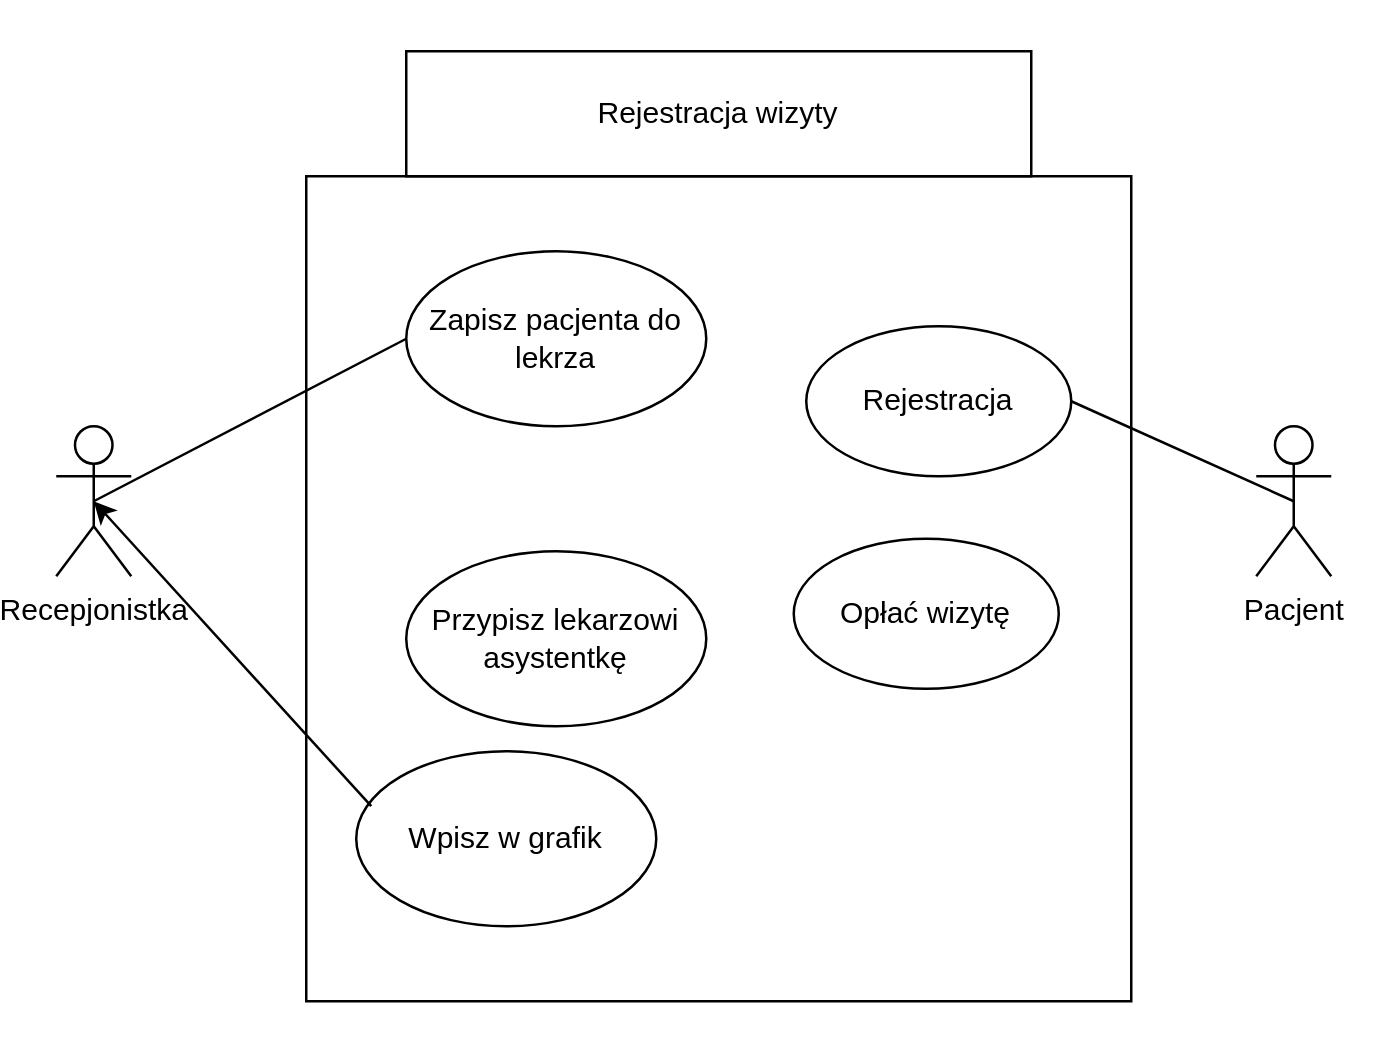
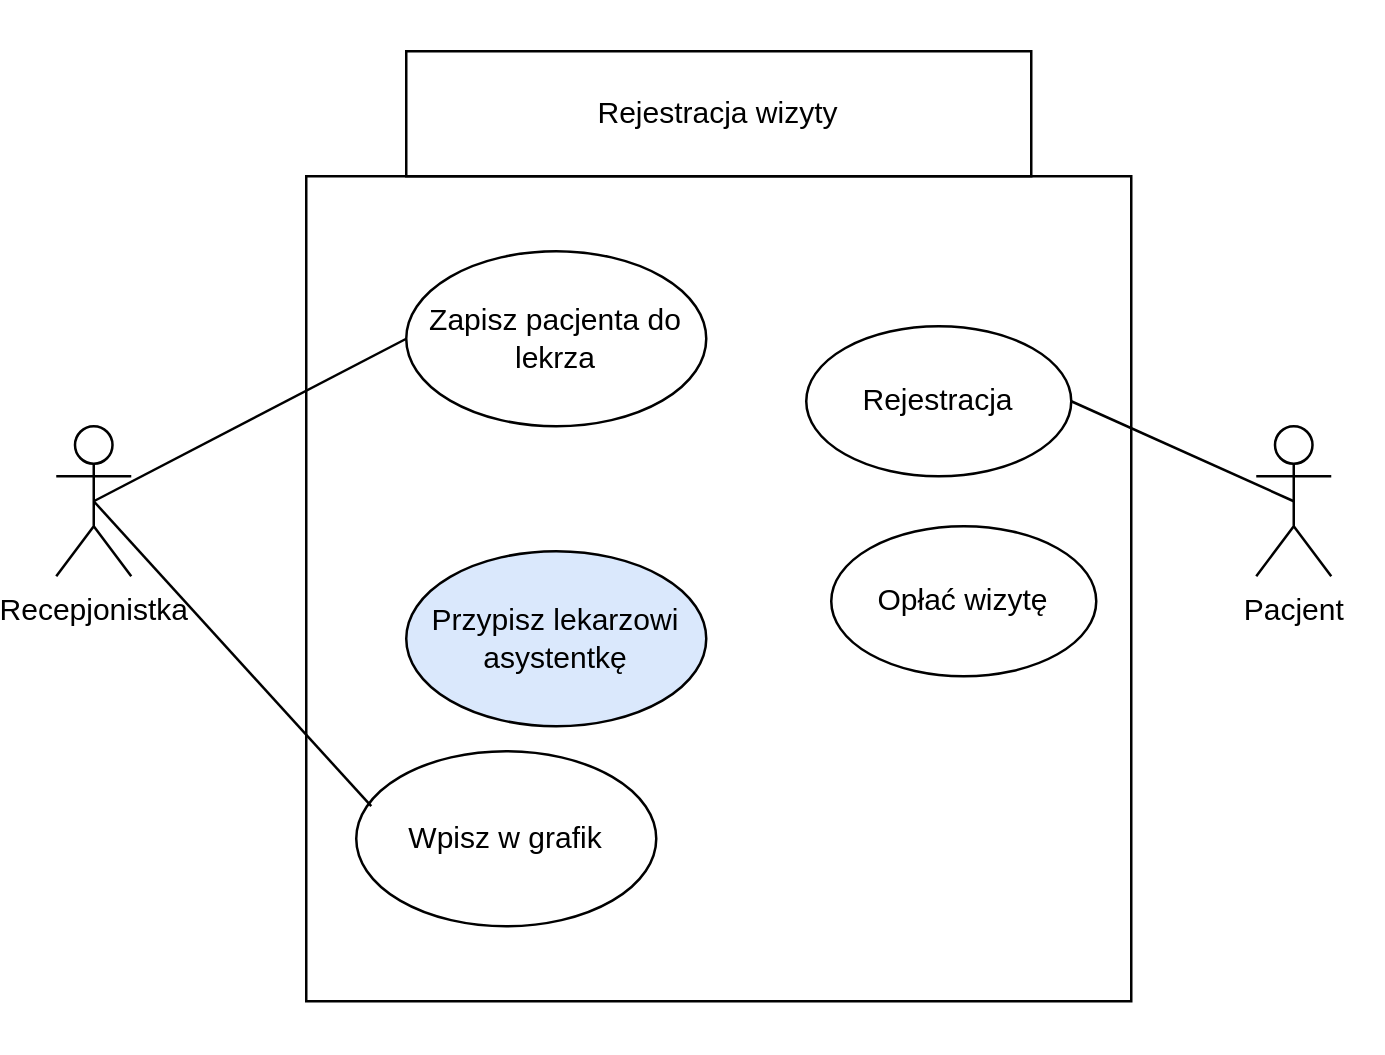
(132, 543) -> (100, 508)
(926, 614) -> (964, 601)
(556, 639) -> (556, 639)
